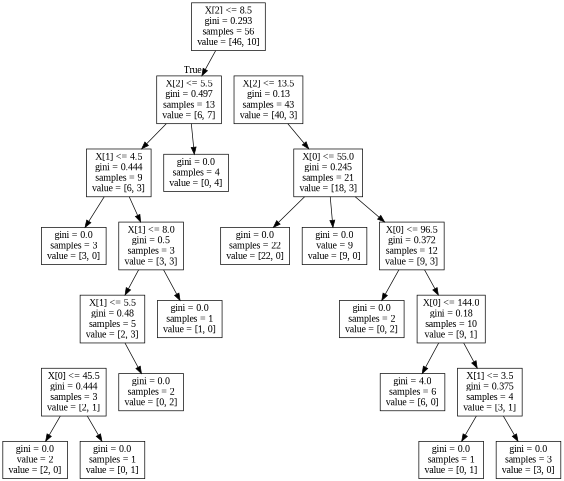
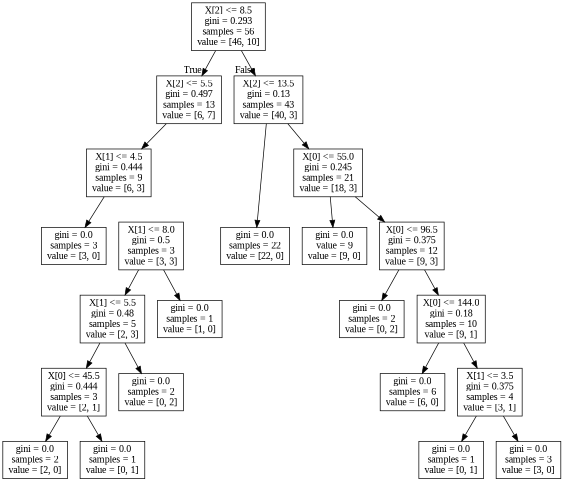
none -> (247, 60)
(196, 173) -> none
(133, 206) -> none
(291, 210) -> (262, 172)
(412, 246) -> (412, 246)
none -> (95, 352)
(413, 392) -> (413, 392)
(35, 460) -> (35, 460)
